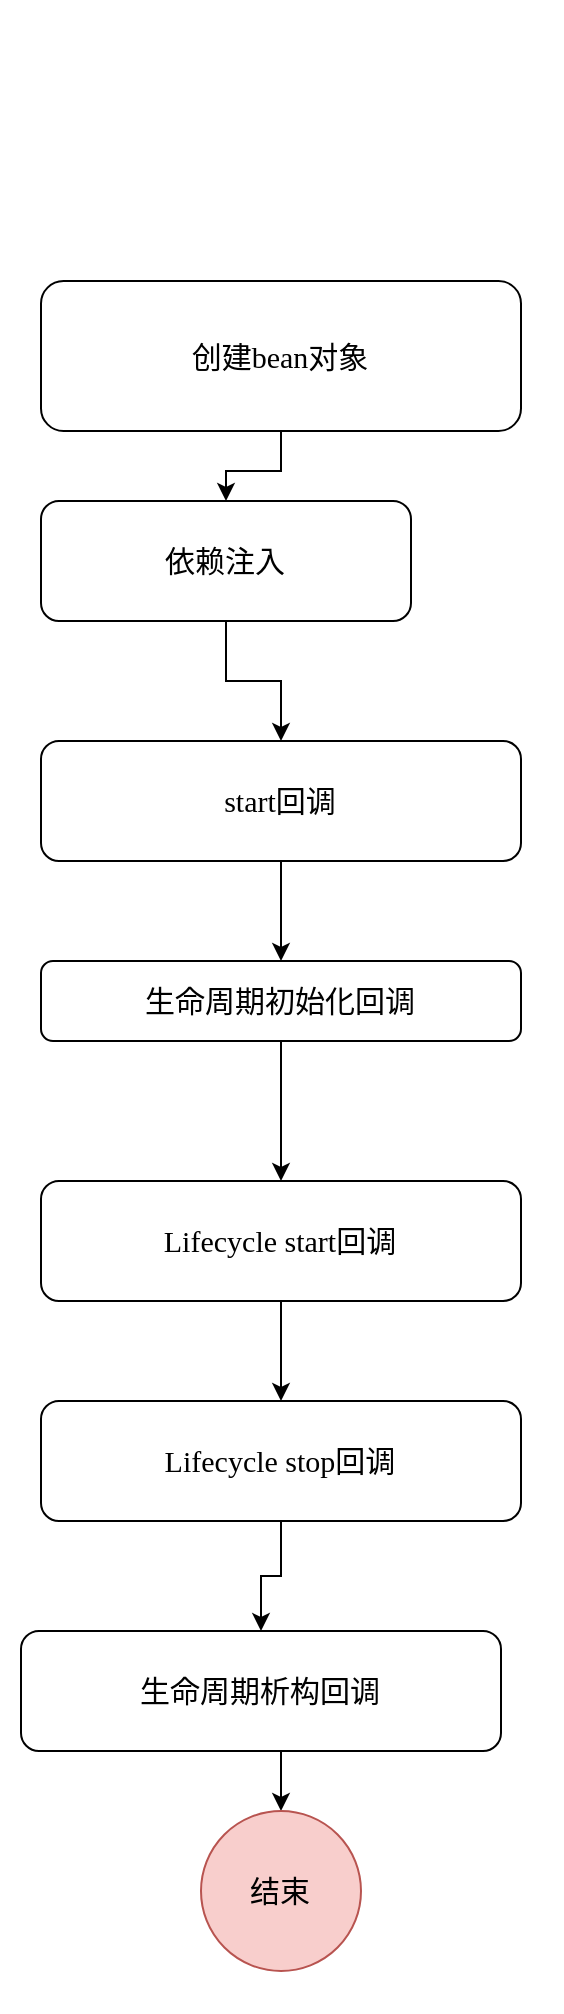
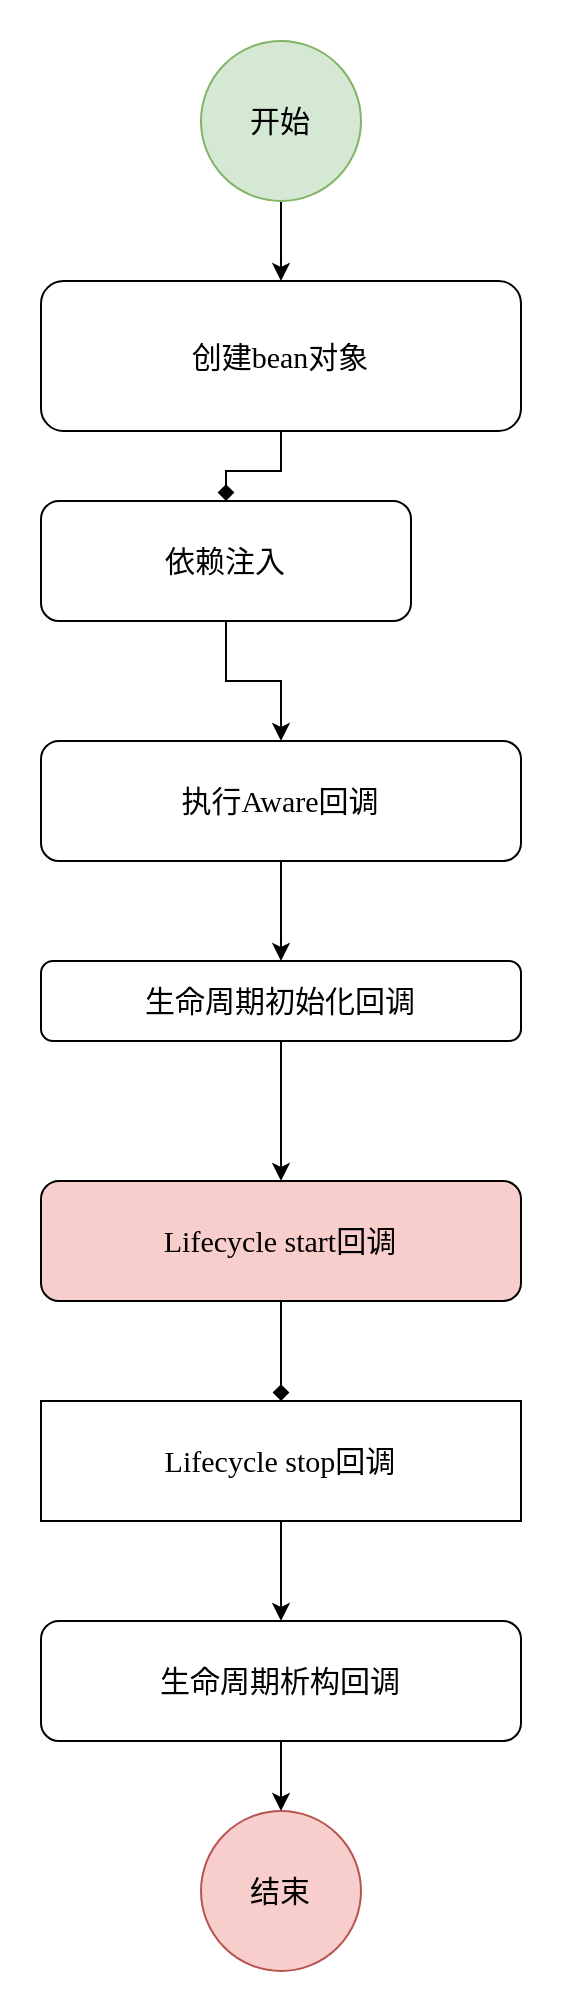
none -> (281, 121)
none -> (281, 234)
(226, 486) -> (226, 485)
(281, 801) -> (281, 801)
(281, 1241) -> (281, 1241)
(281, 1386) -> (281, 1385)
(281, 1461) -> (281, 1461)
(261, 1691) -> (281, 1681)
